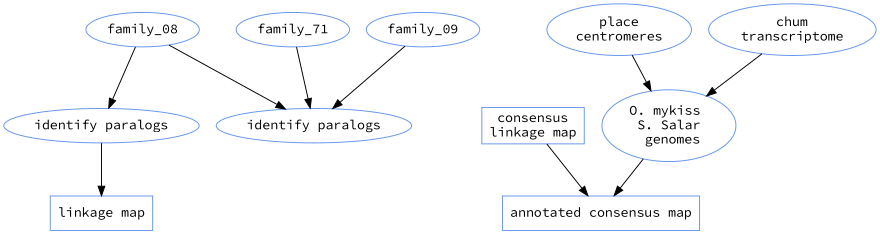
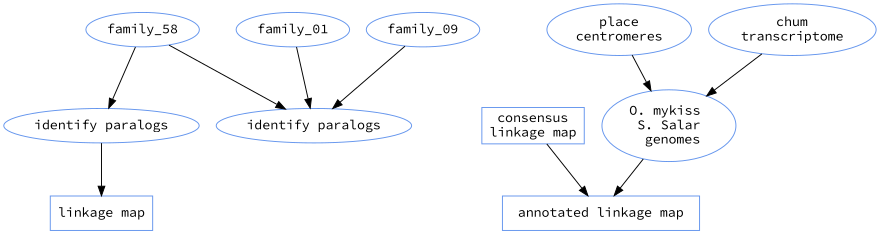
(143, 30) -> (143, 30)
(293, 30) -> (293, 30)
(601, 213) -> (601, 213)
